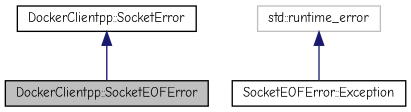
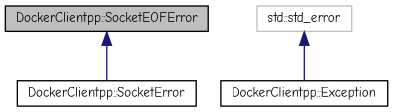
(319, 19) -> (304, 19)
(107, 63) -> (107, 63)
(319, 93) -> (304, 93)
